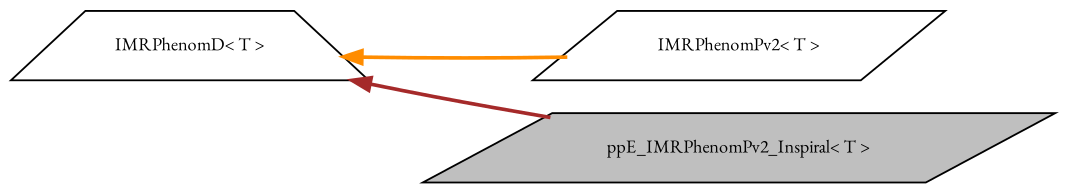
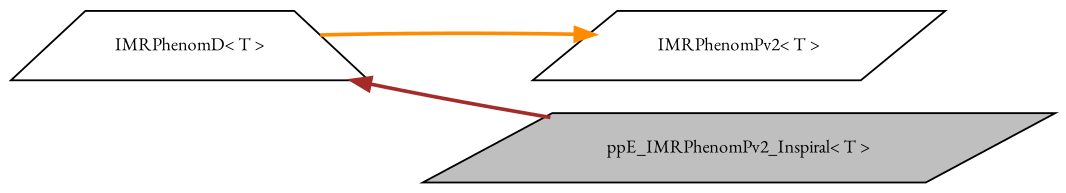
(465, 58) -> (448, 33)
